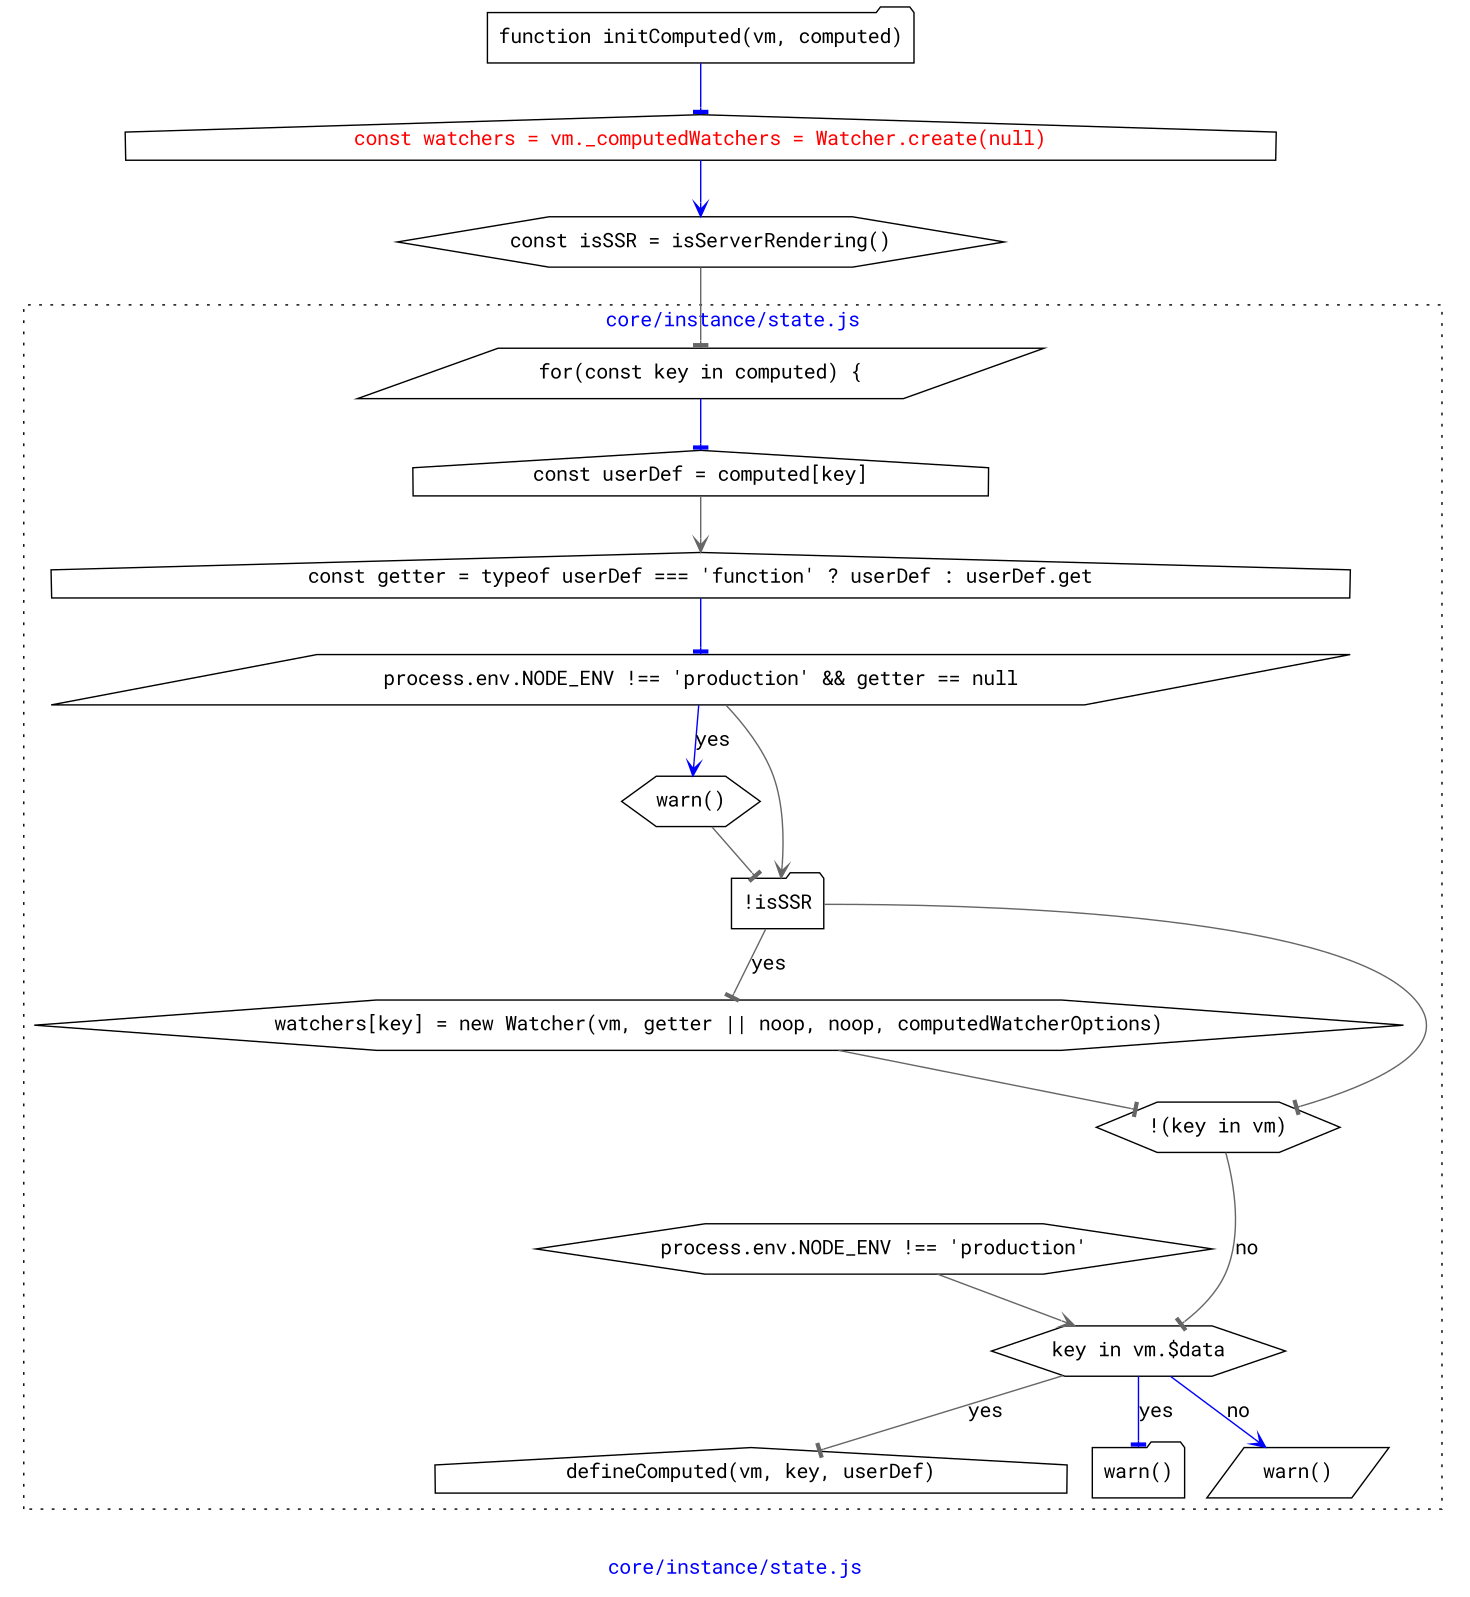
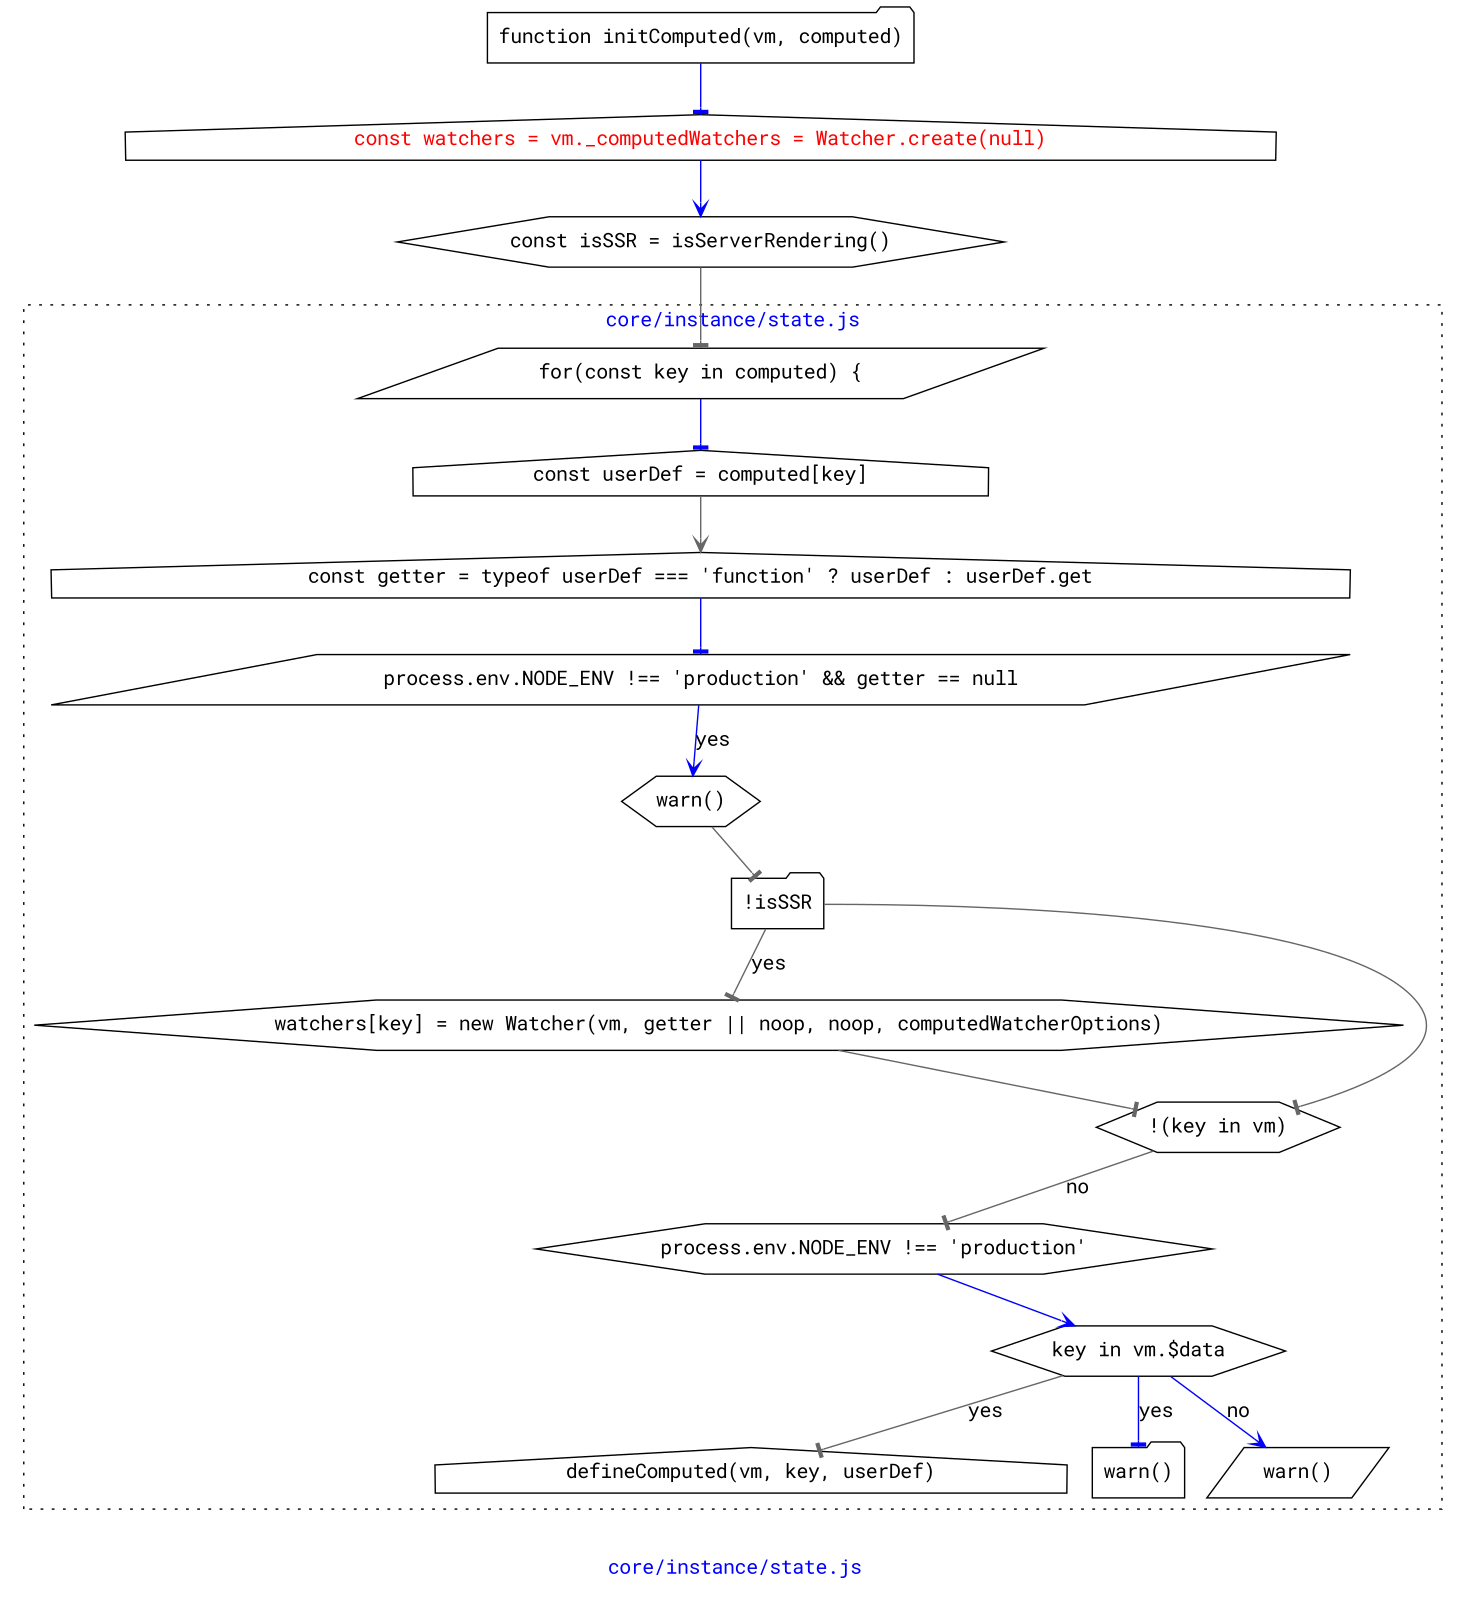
(774, 778) -> none
(1234, 1245) -> (1052, 1186)
(999, 1297) -> (999, 1297)
